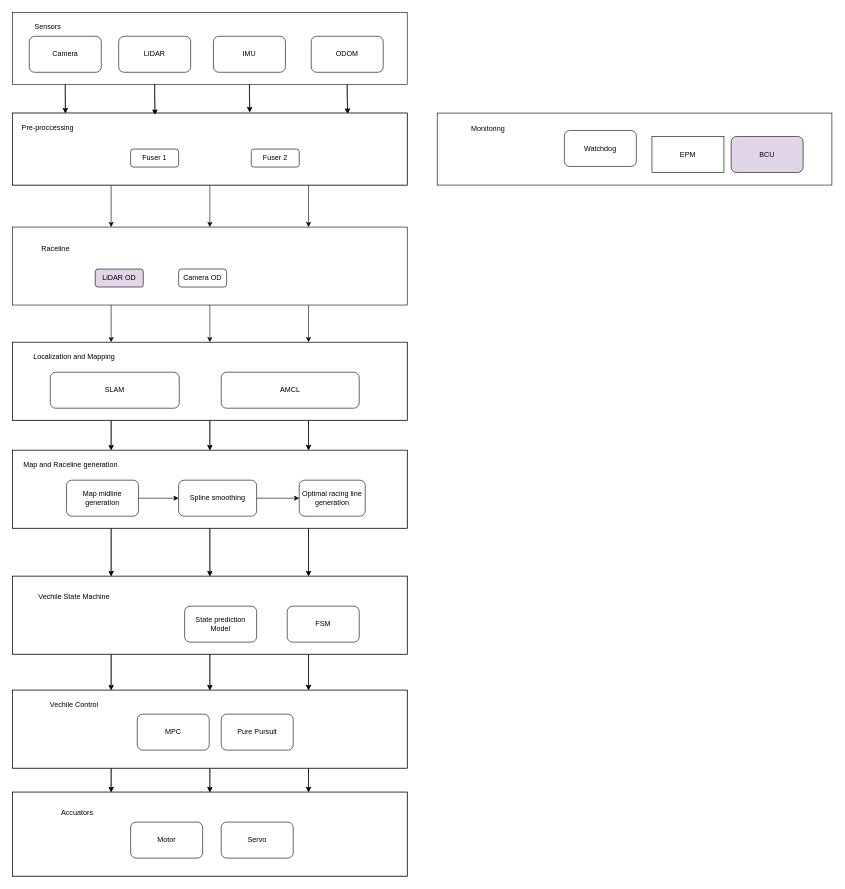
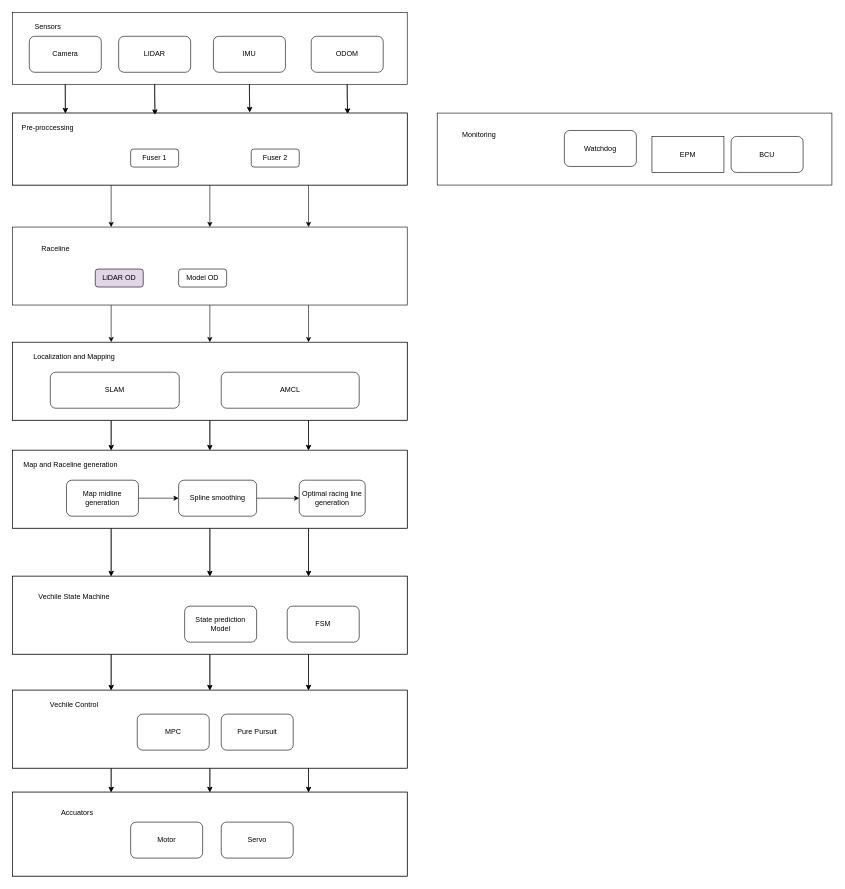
(488, 129) -> (479, 135)
(767, 155) -> (767, 155)
(203, 278) -> (203, 278)
